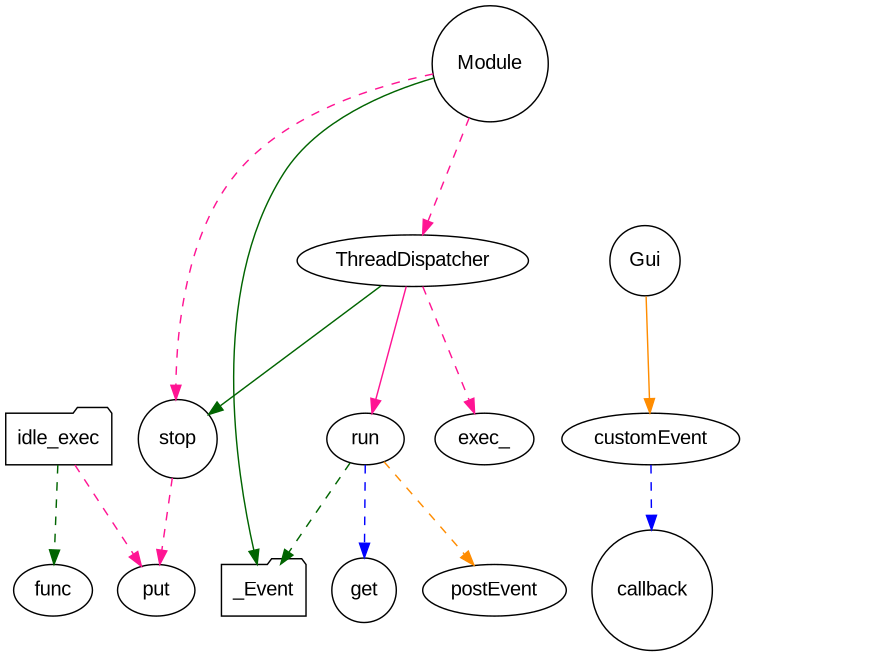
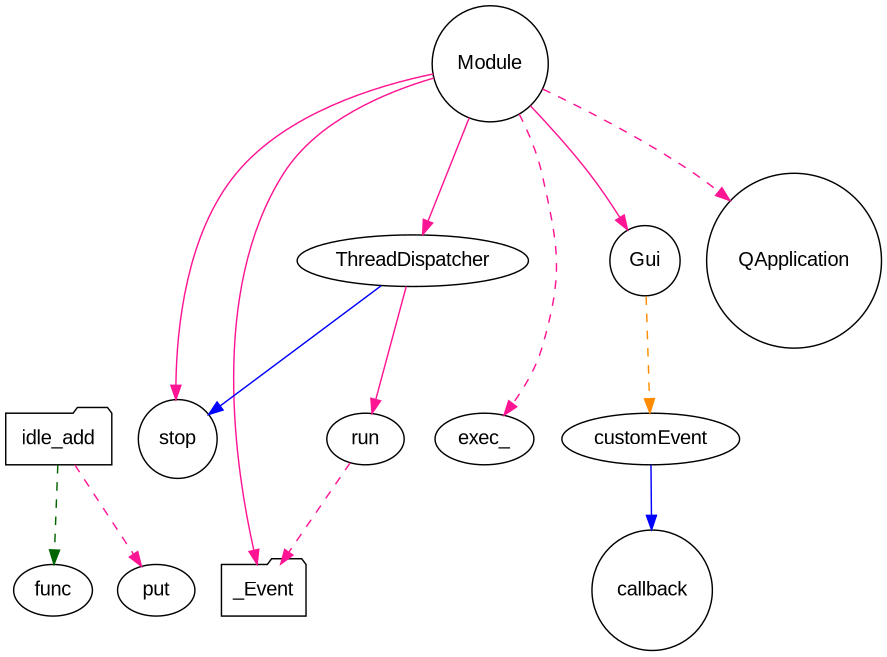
none -> (578, 159)
(449, 169) -> (449, 169)
(236, 173) -> (236, 173)
none -> (794, 261)
(245, 268) -> (245, 268)
(446, 343) -> (556, 260)
(301, 346) -> (301, 346)
(648, 347) -> (648, 347)
(59, 439) -> (59, 439)
(651, 490) -> (651, 490)
(320, 508) -> (320, 508)
(167, 514) -> none
(364, 590) -> none
(494, 590) -> none
